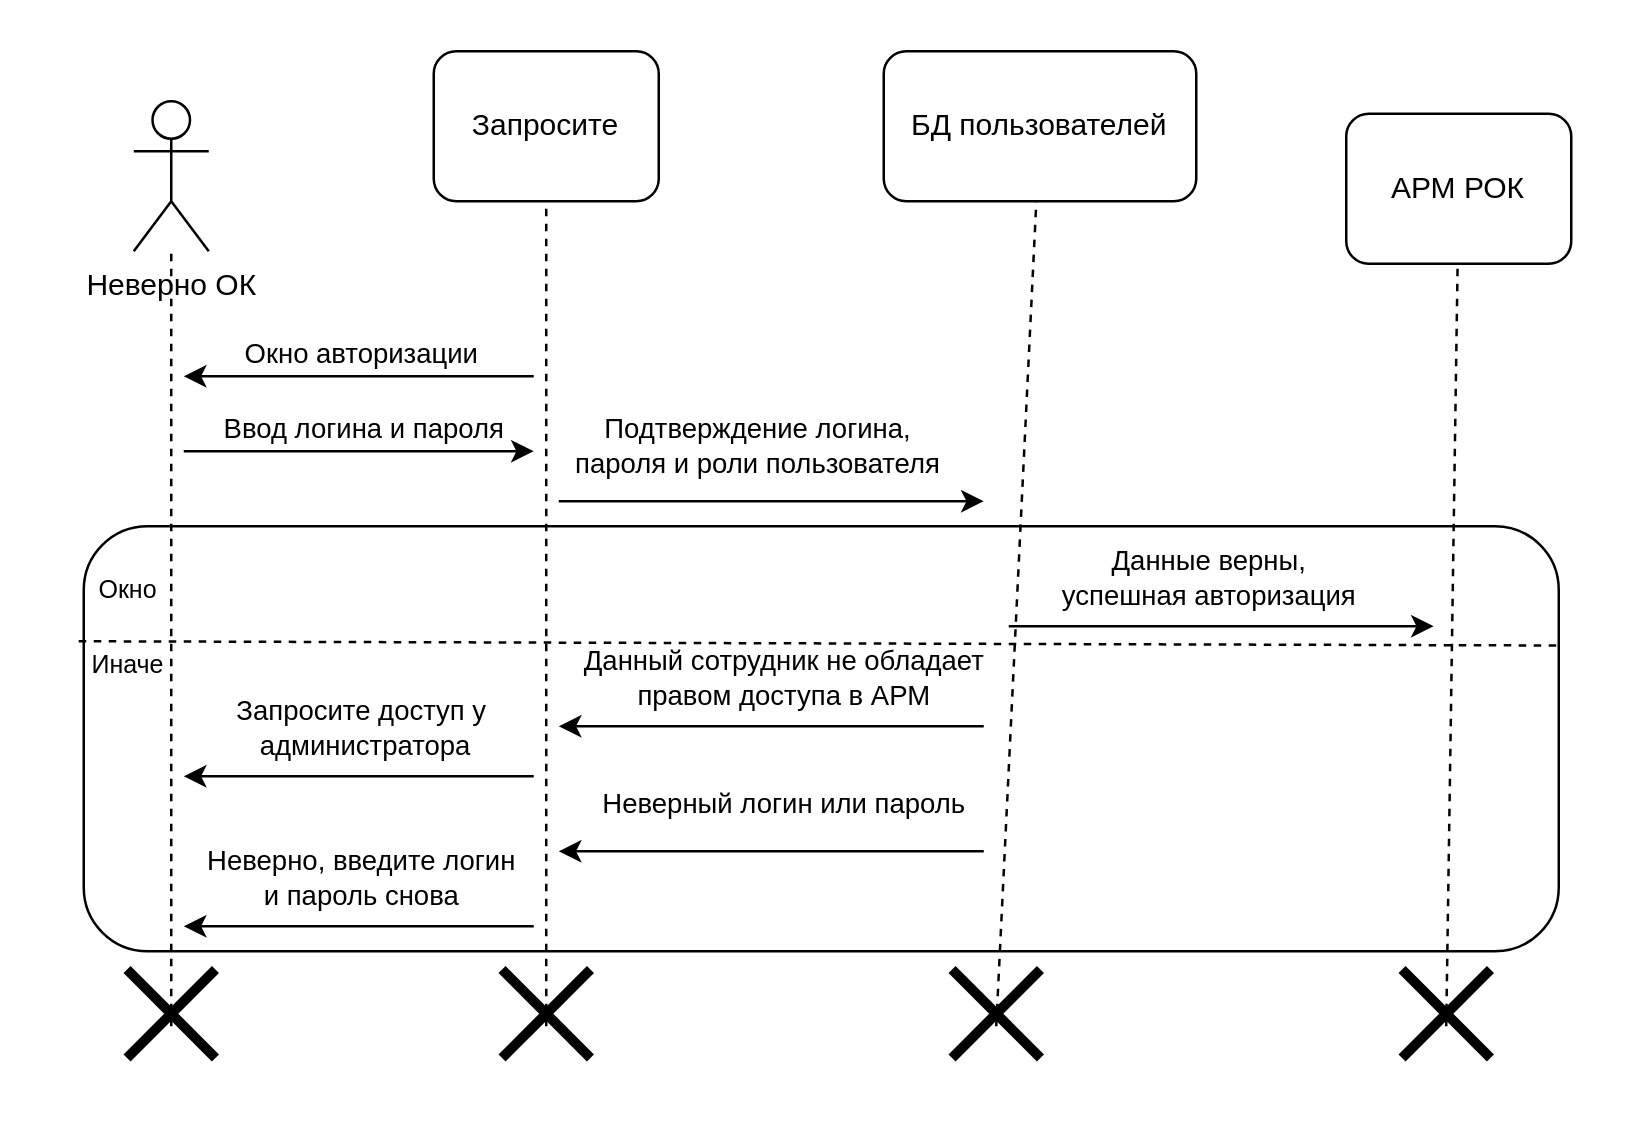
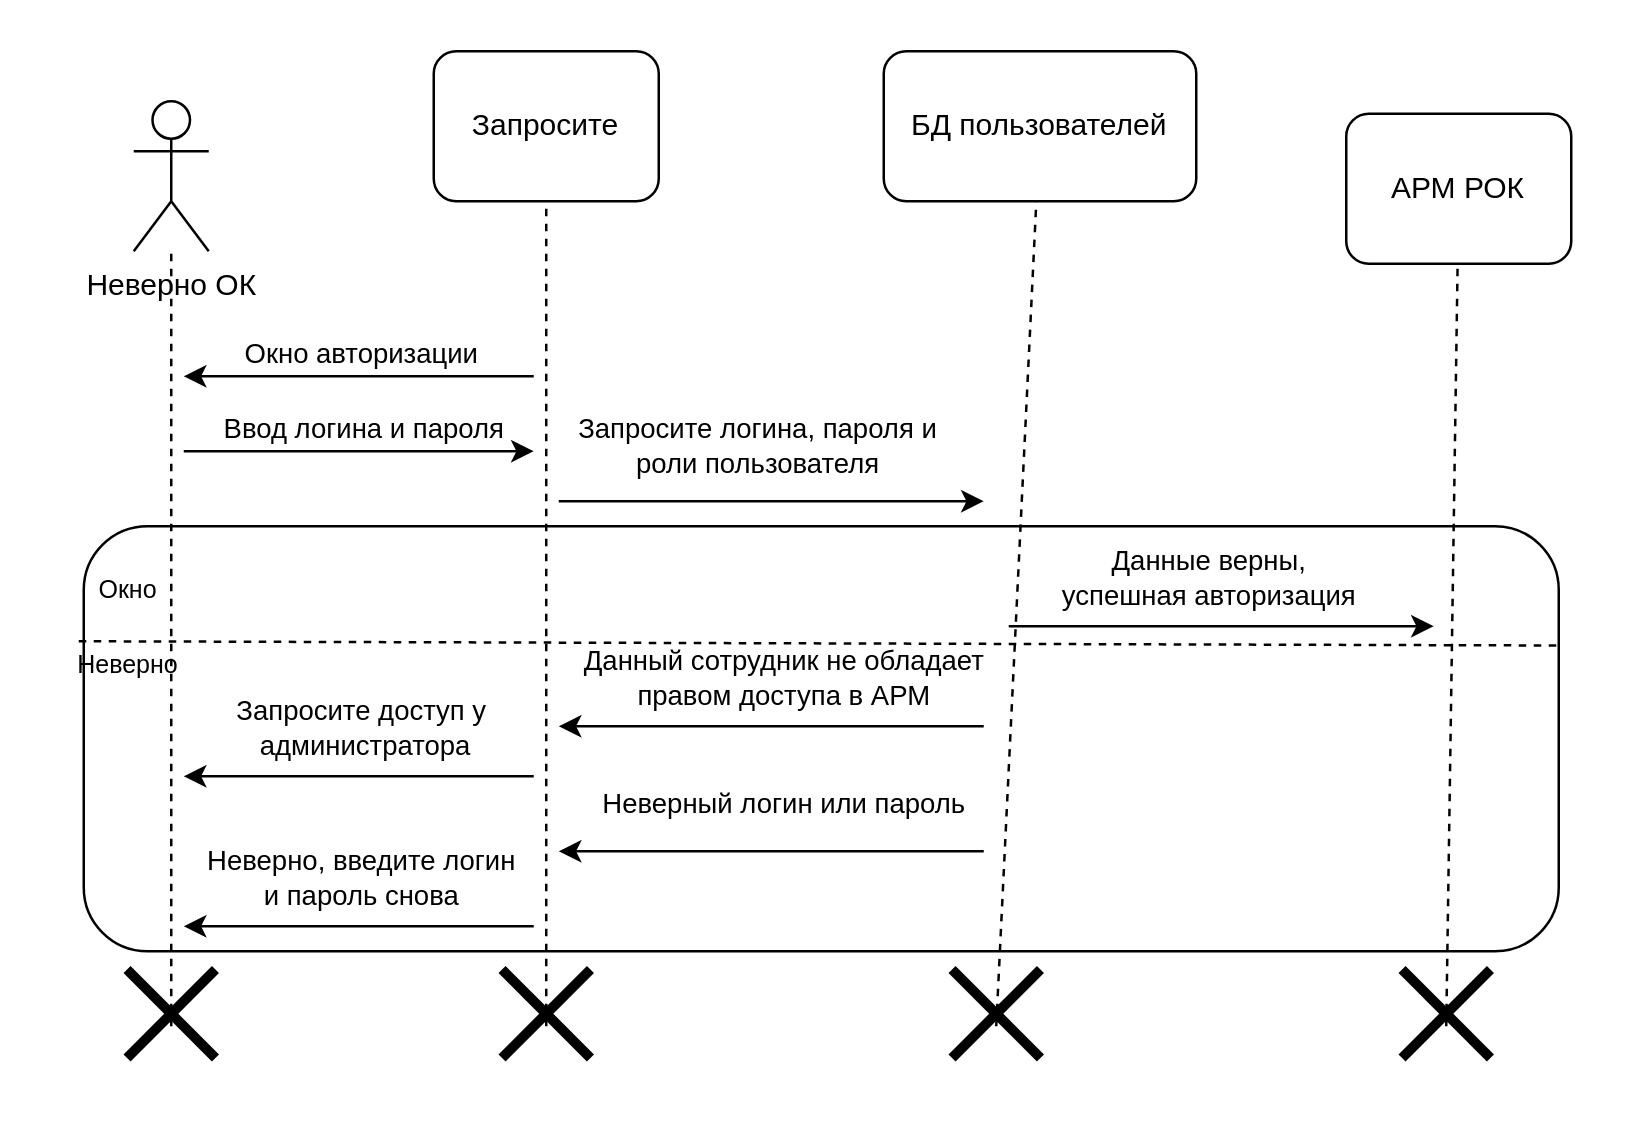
(759, 464) -> (759, 464)
(129, 664) -> (129, 664)
